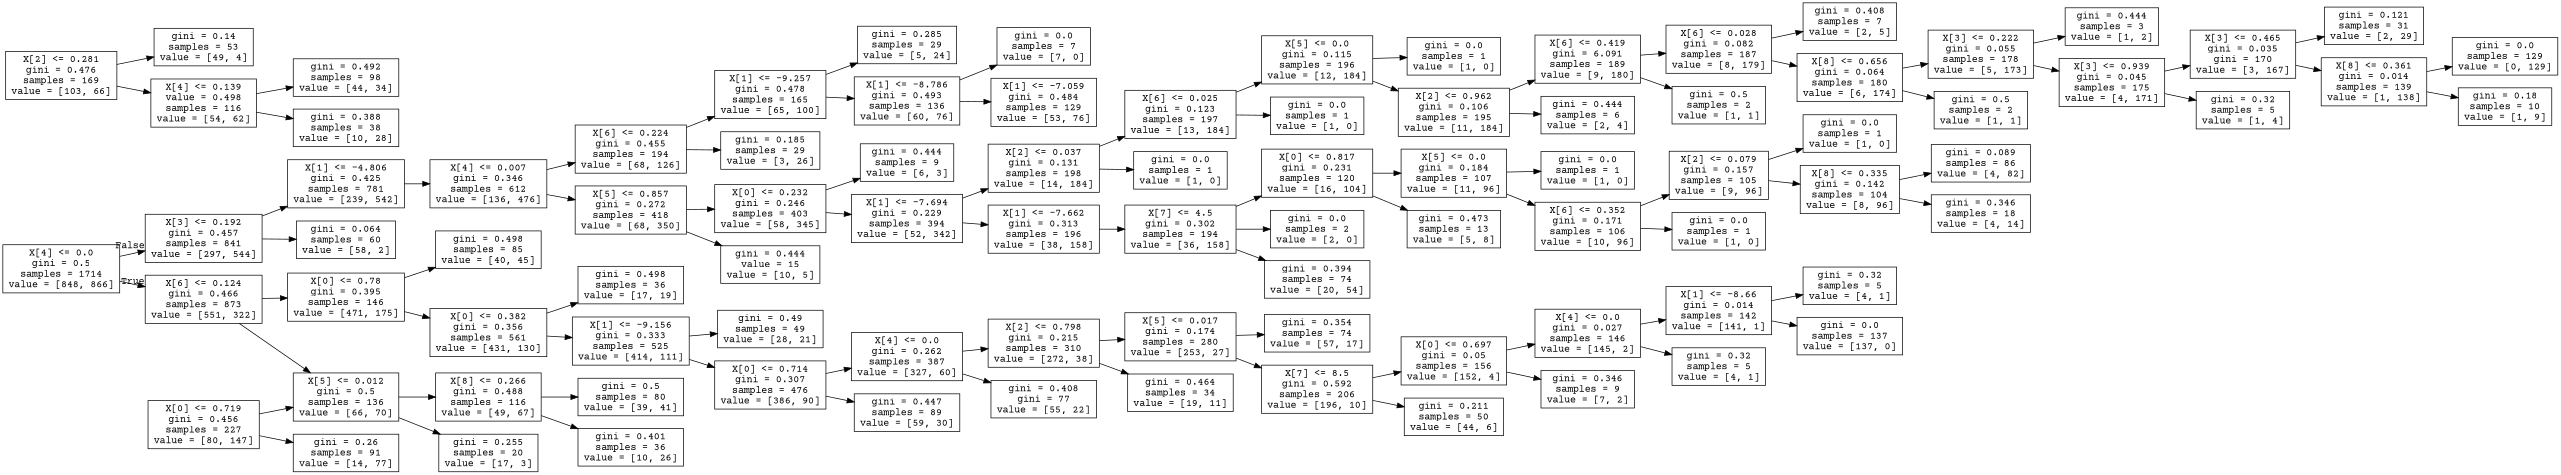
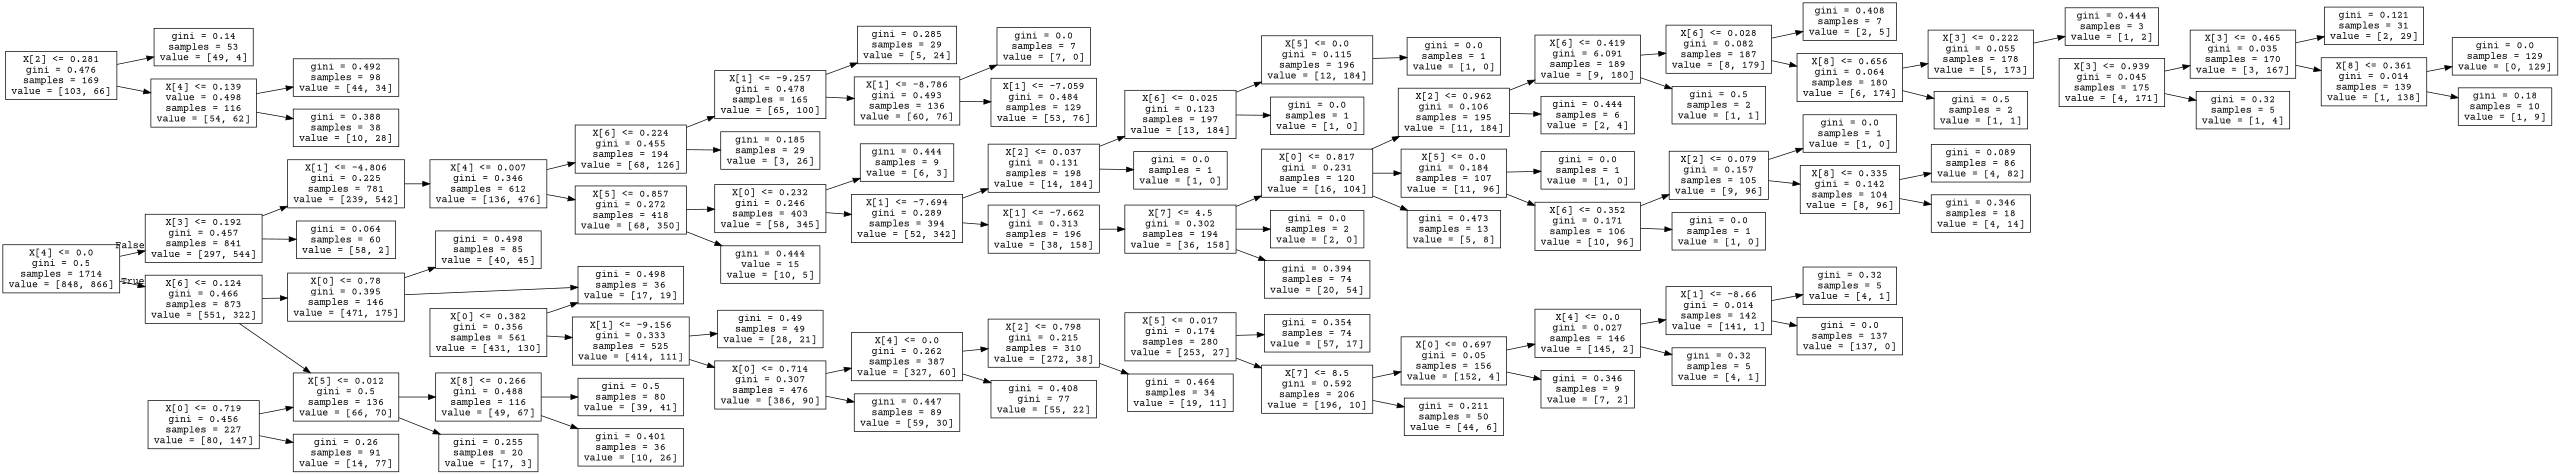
(2243, 54) -> (2243, 54)
(2043, 68) -> none
(1382, 85) -> (1382, 144)
(346, 184) -> (346, 184)
(907, 219) -> (907, 219)
(414, 314) -> (488, 291)
(1109, 340) -> none
